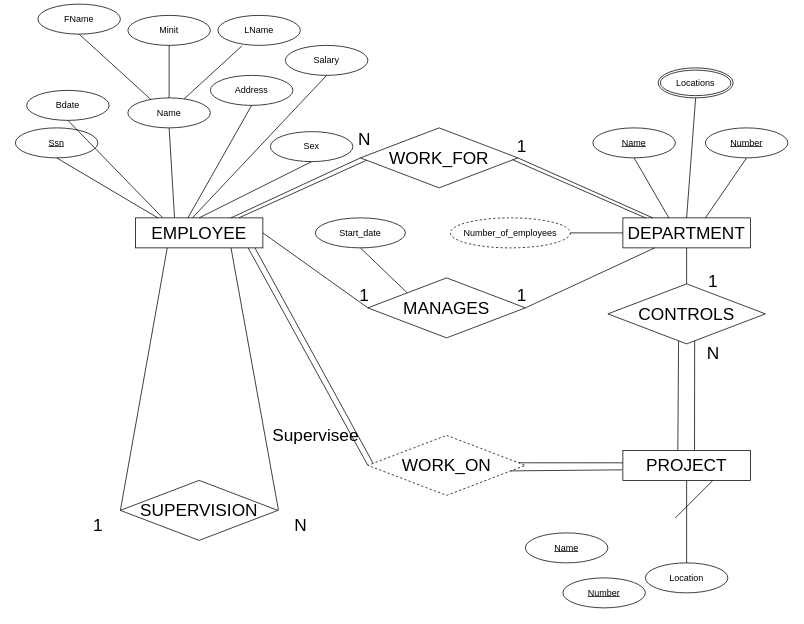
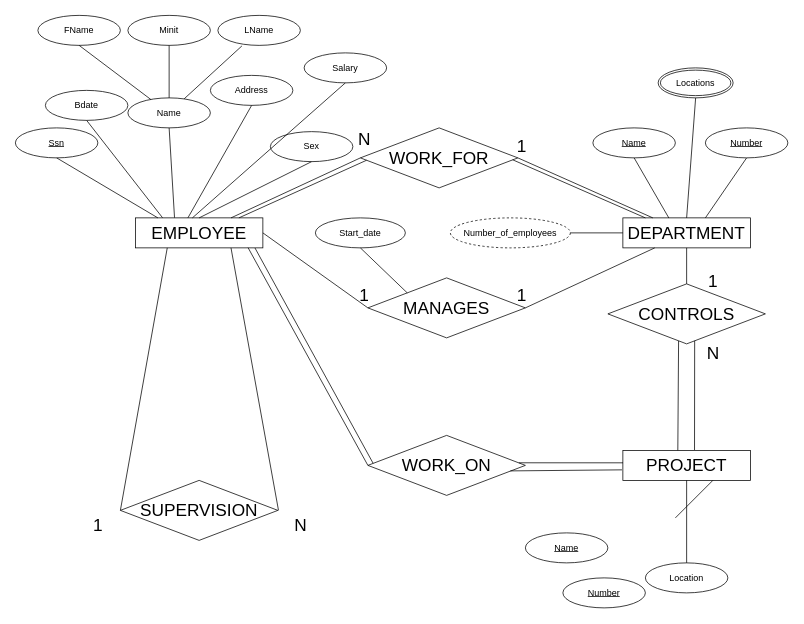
(79, 19) -> (79, 30)
(327, 60) -> (345, 68)
(68, 105) -> (87, 105)
(315, 435) -> none
(447, 465) -> (447, 465)
